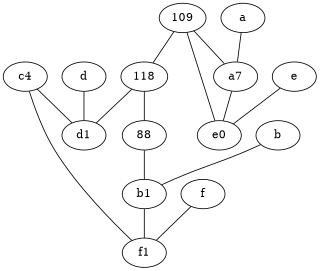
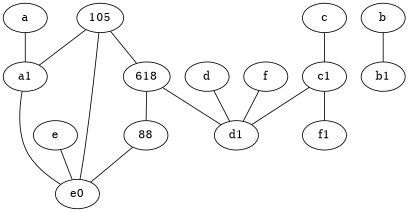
(183, 18) -> (100, 18)
none -> (324, 18)
(25, 77) -> (324, 77)
(144, 77) -> (147, 77)
(236, 77) -> (25, 77)
(144, 165) -> (112, 165)
(144, 223) -> none
(174, 223) -> (251, 106)
